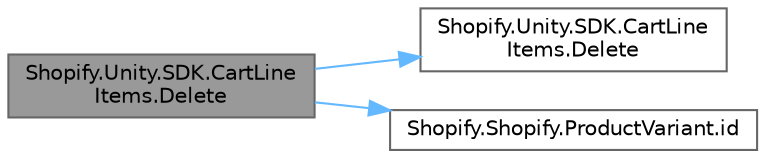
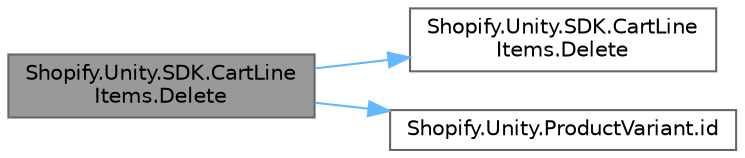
(574, 130) -> (563, 130)
